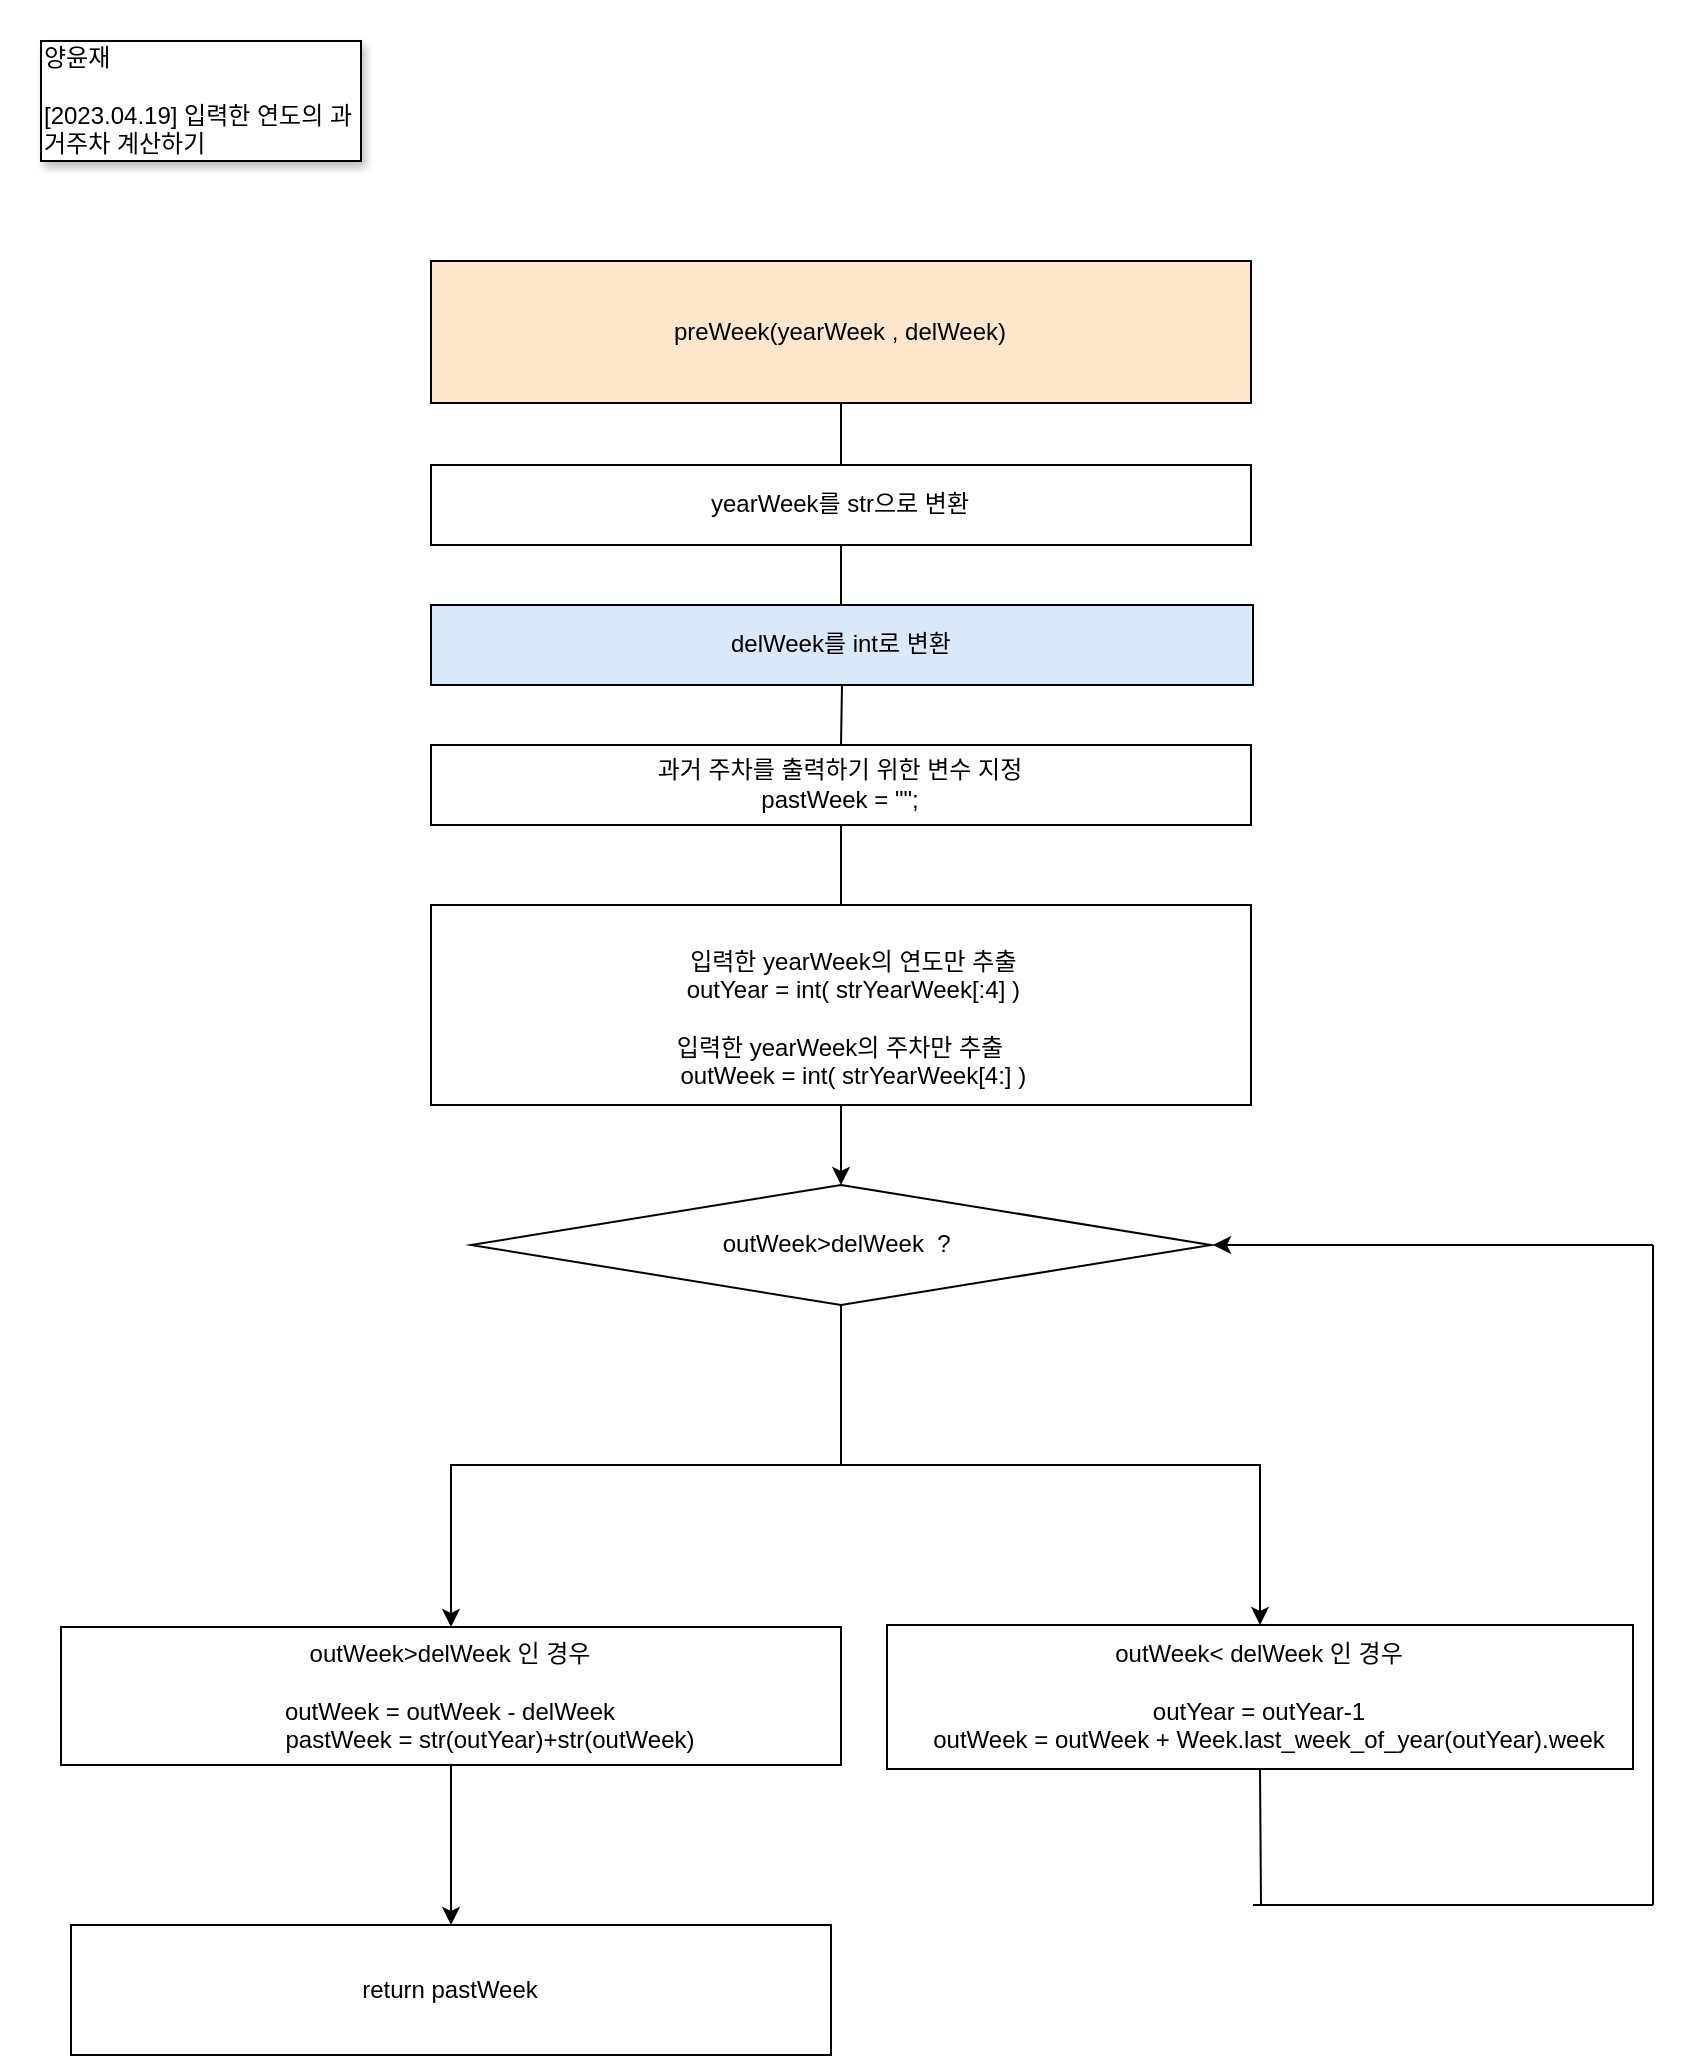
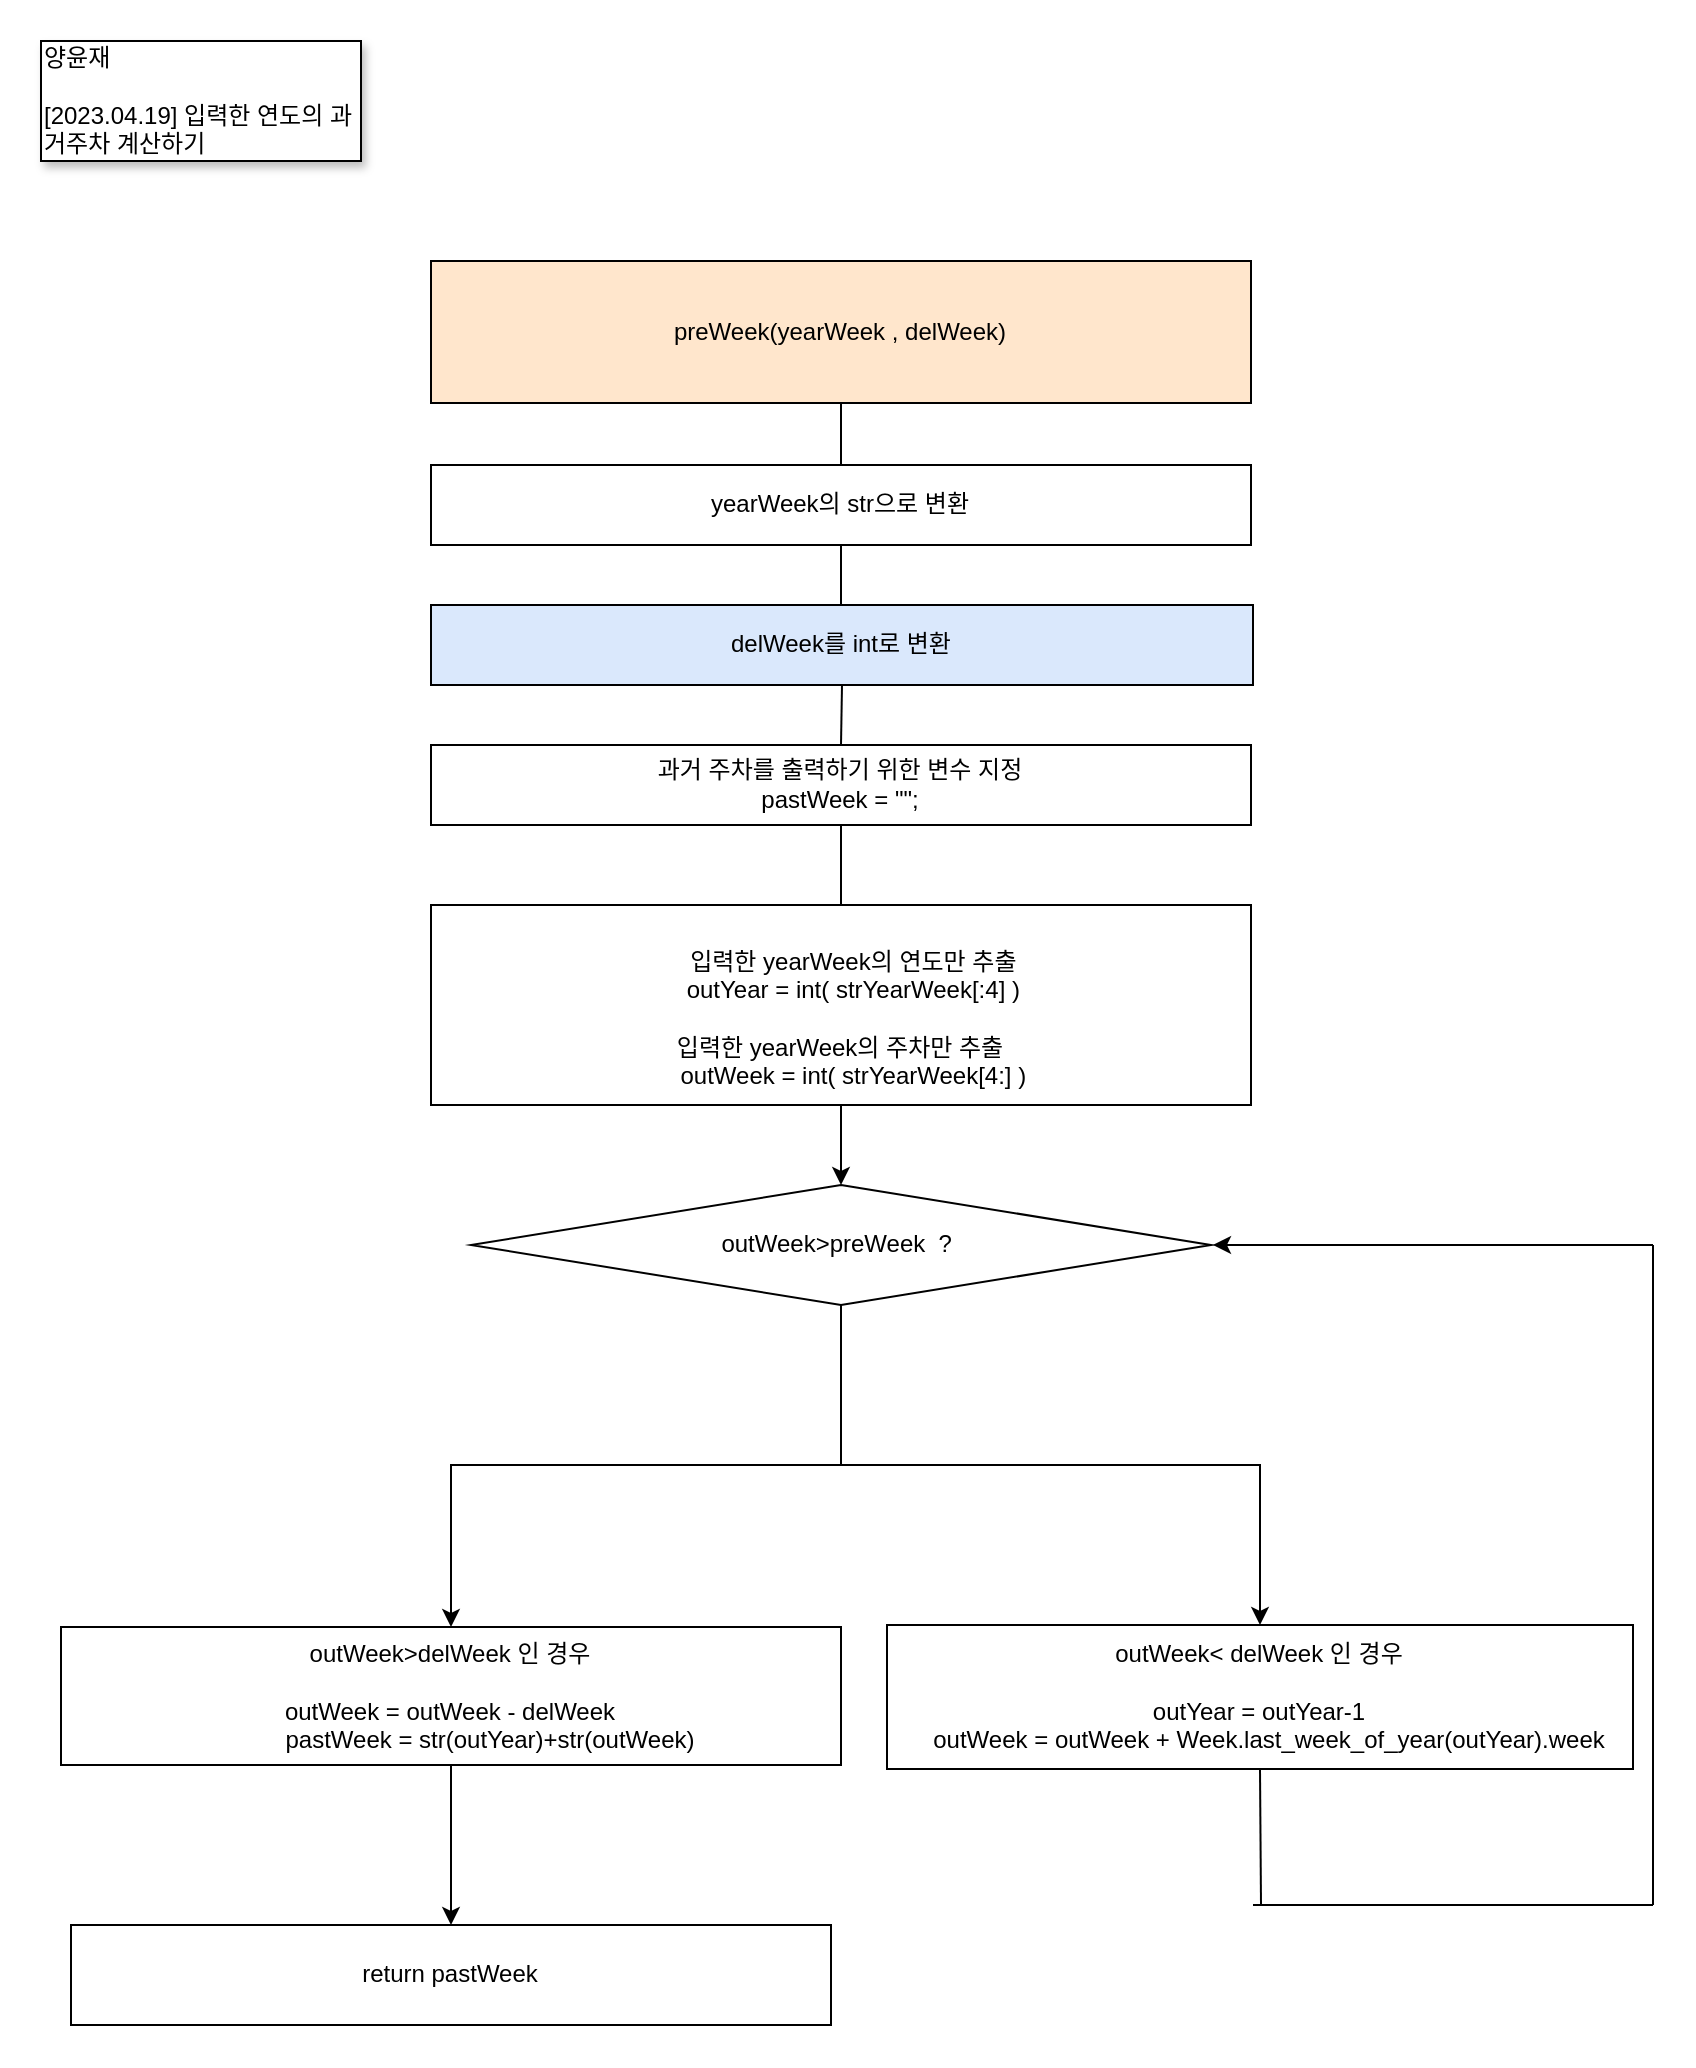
(841, 505) -> (841, 505)
(841, 1245) -> (841, 1245)
(451, 1990) -> (451, 1975)
